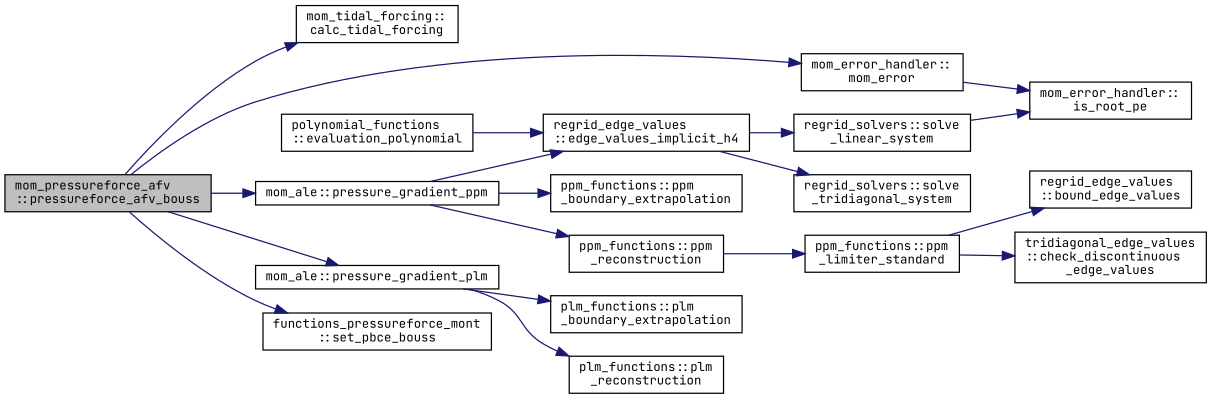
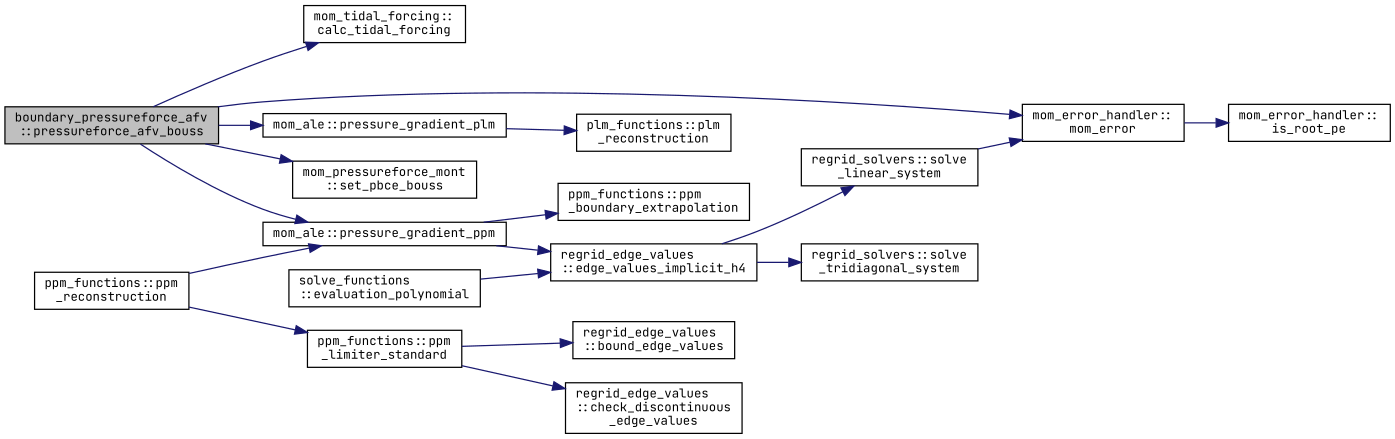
(994, 117) -> (994, 146)
(377, 133) -> (385, 288)
(108, 193) -> (112, 125)
(493, 219) -> (249, 260)
(1111, 257) -> (654, 408)
(646, 314) -> none
(377, 332) -> (385, 180)
